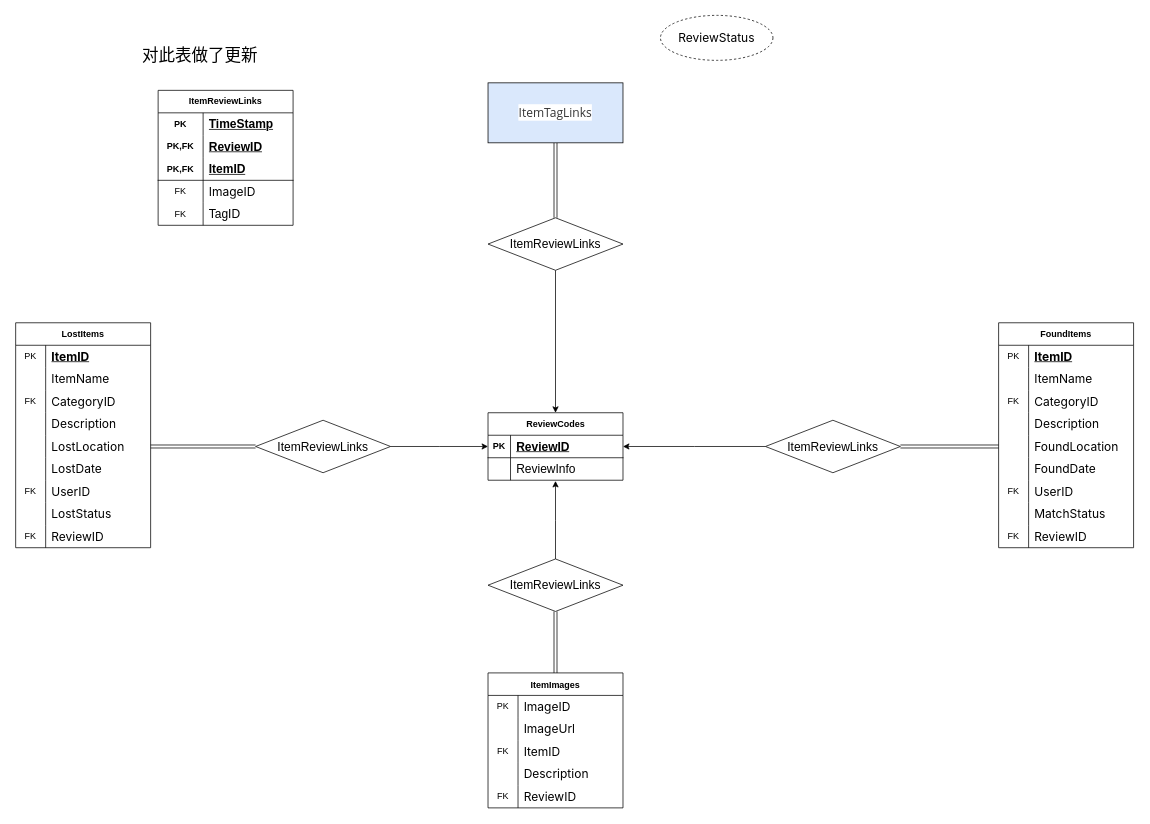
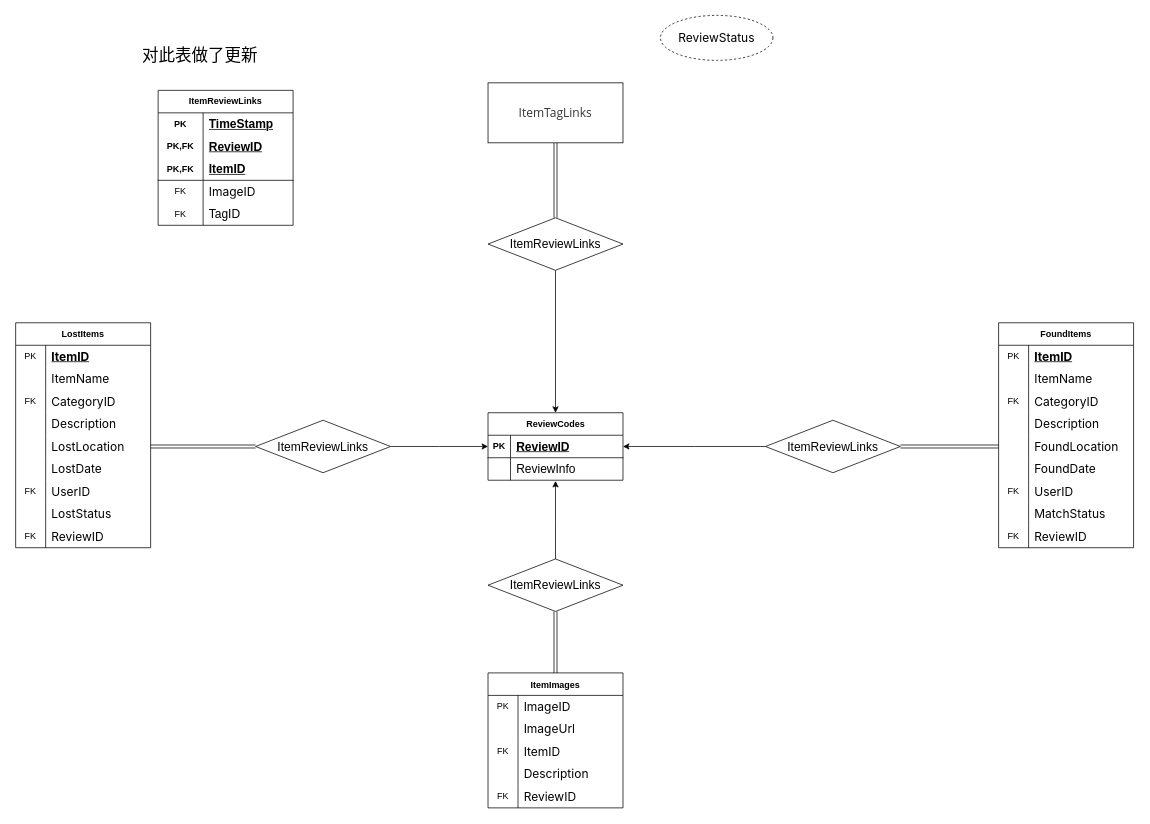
(555, 113) -> (555, 113)
